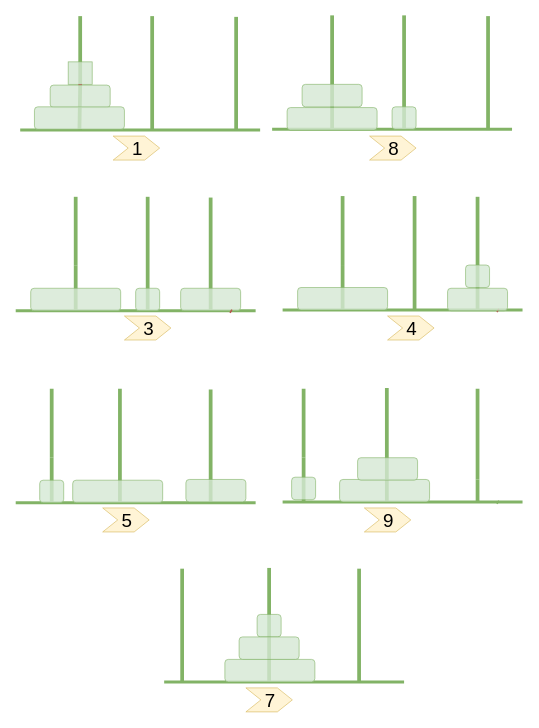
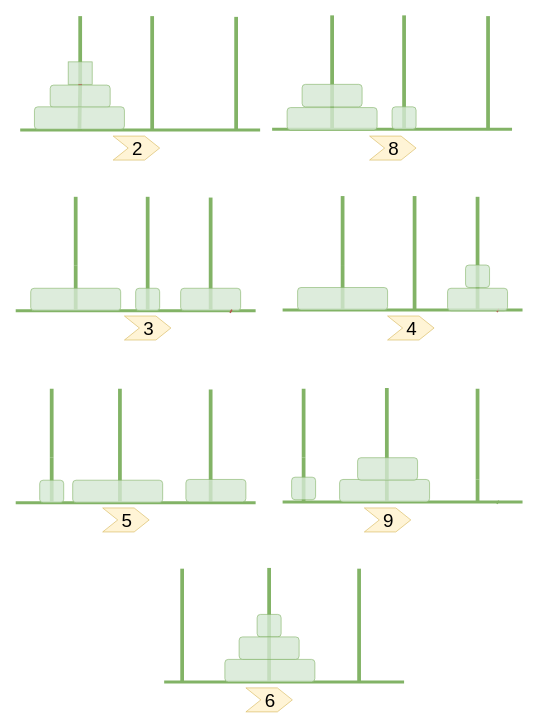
(137, 148) -> (137, 148)
(270, 700) -> (270, 700)
